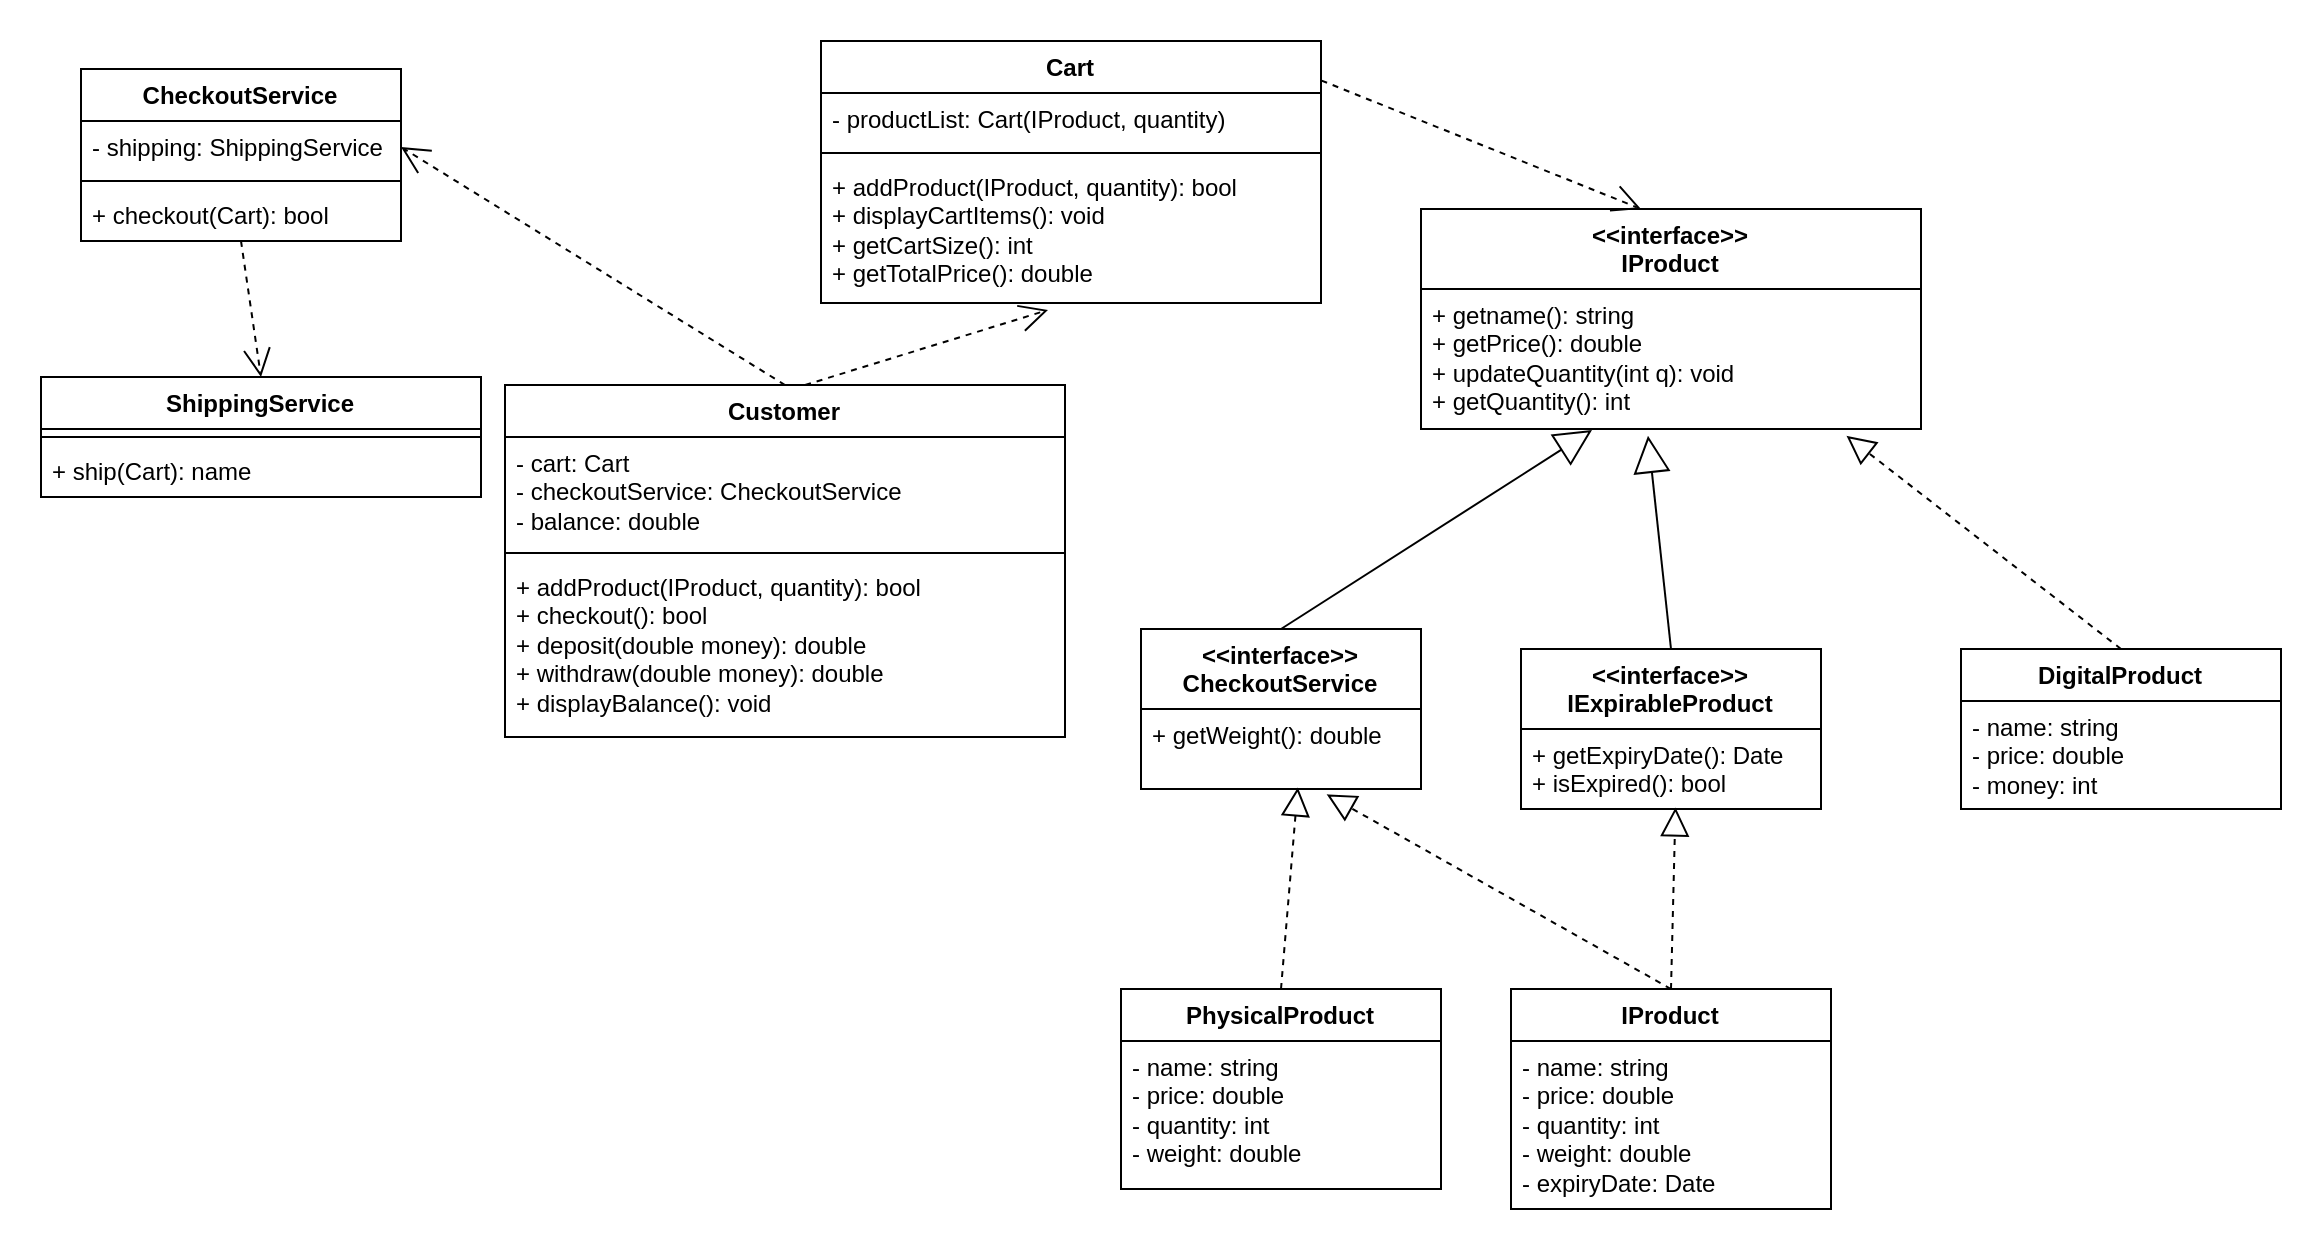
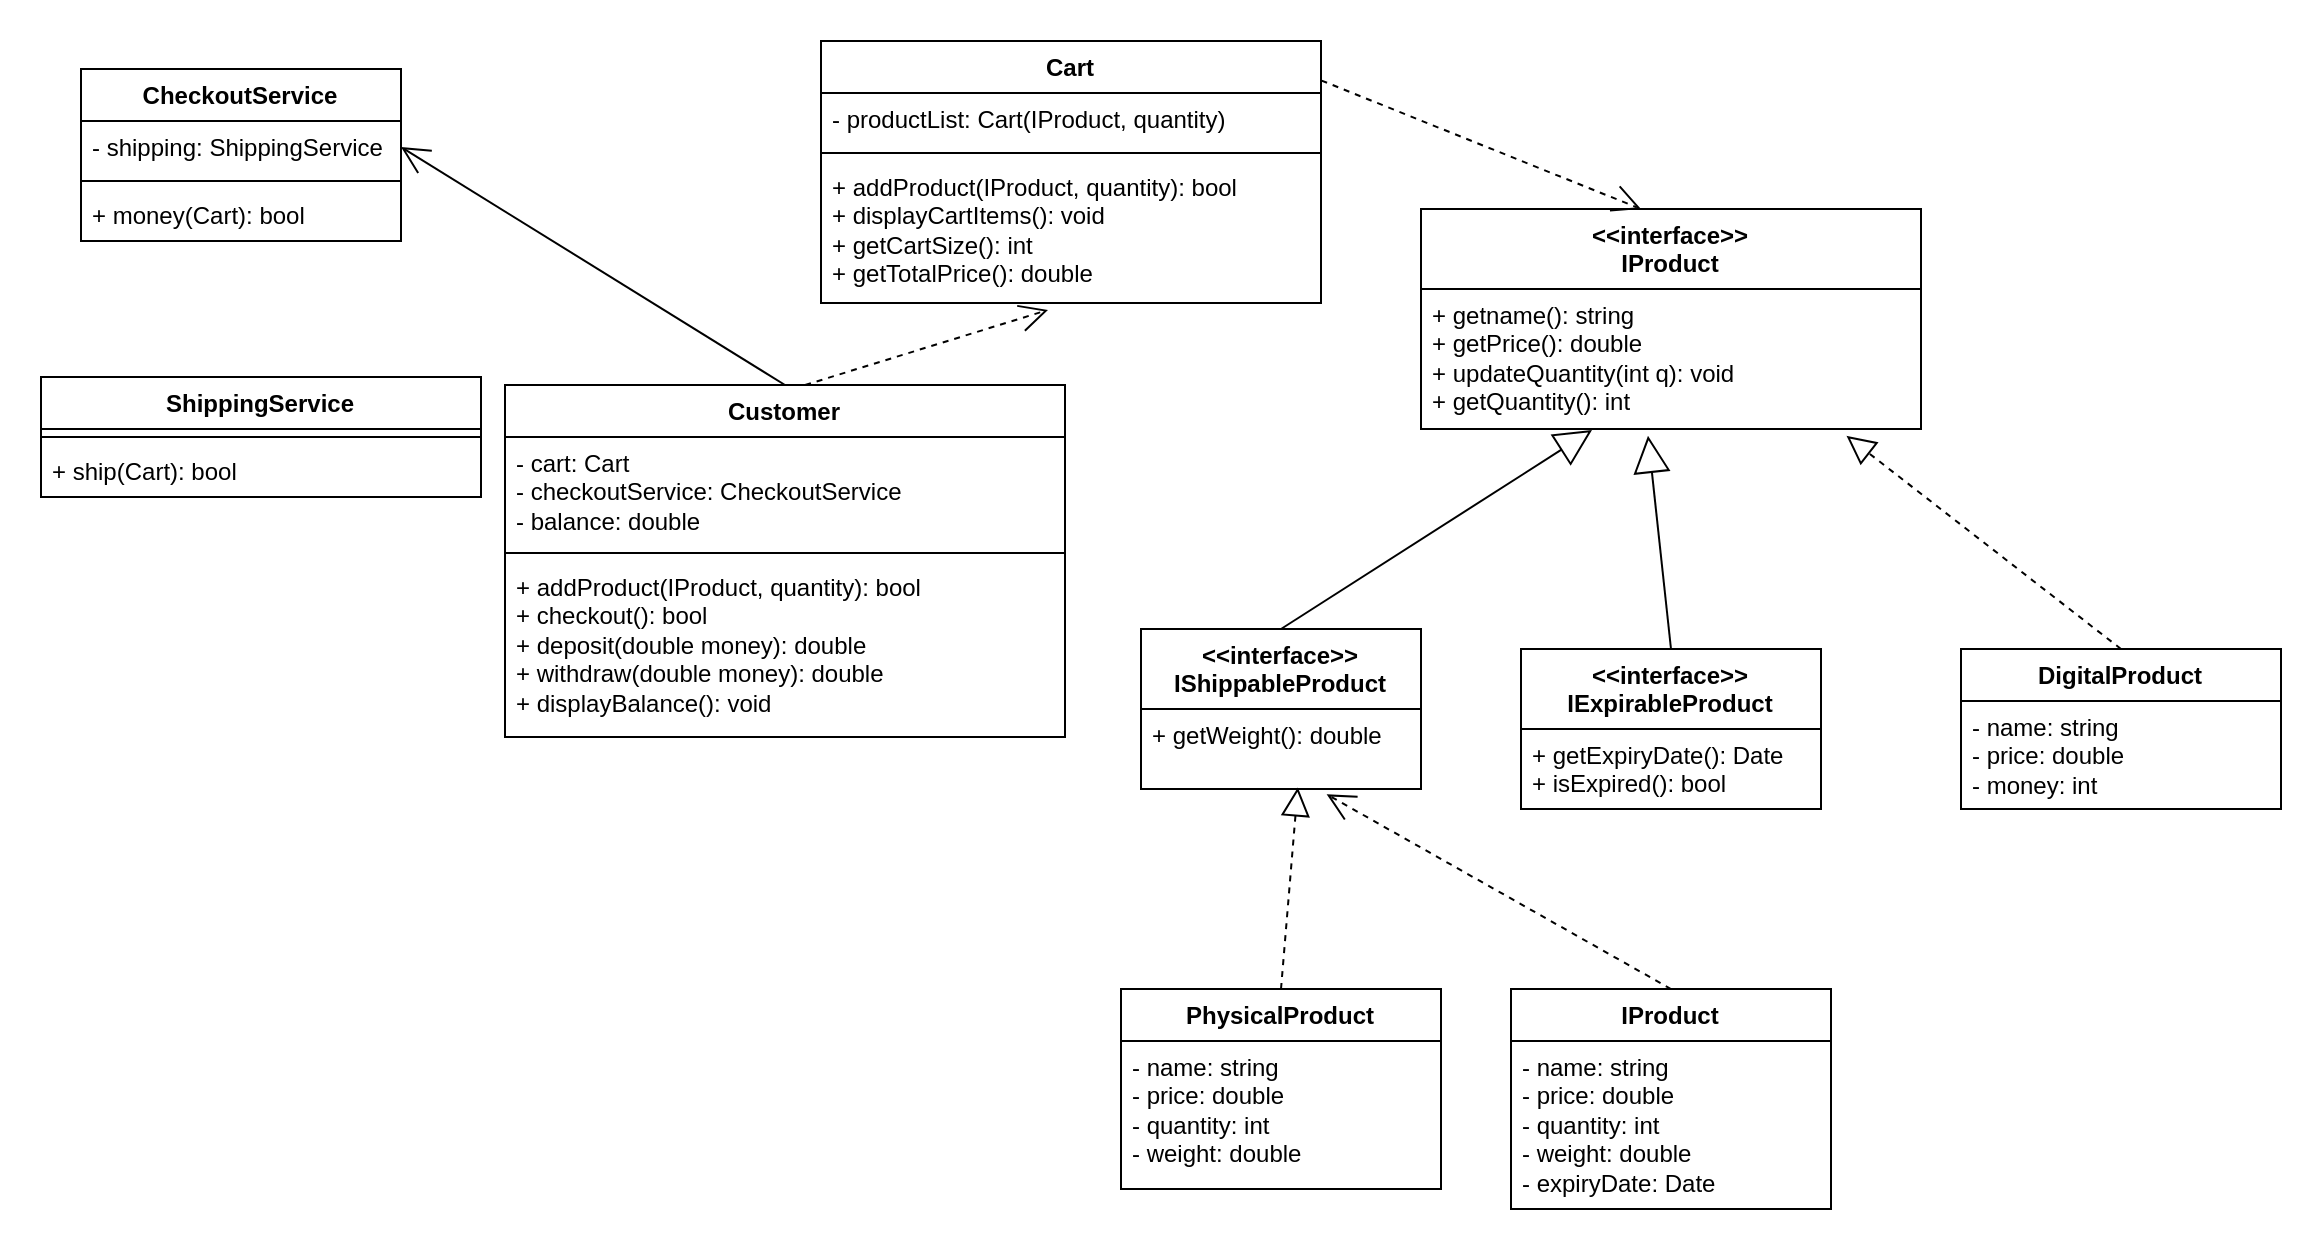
(228, 217) -> (208, 217)
(593, 266) -> (593, 266)
(251, 310) -> none
(161, 473) -> (158, 473)
(1281, 672) -> (1281, 672)
(1352, 809) -> (1342, 803)
(1673, 911) -> none
